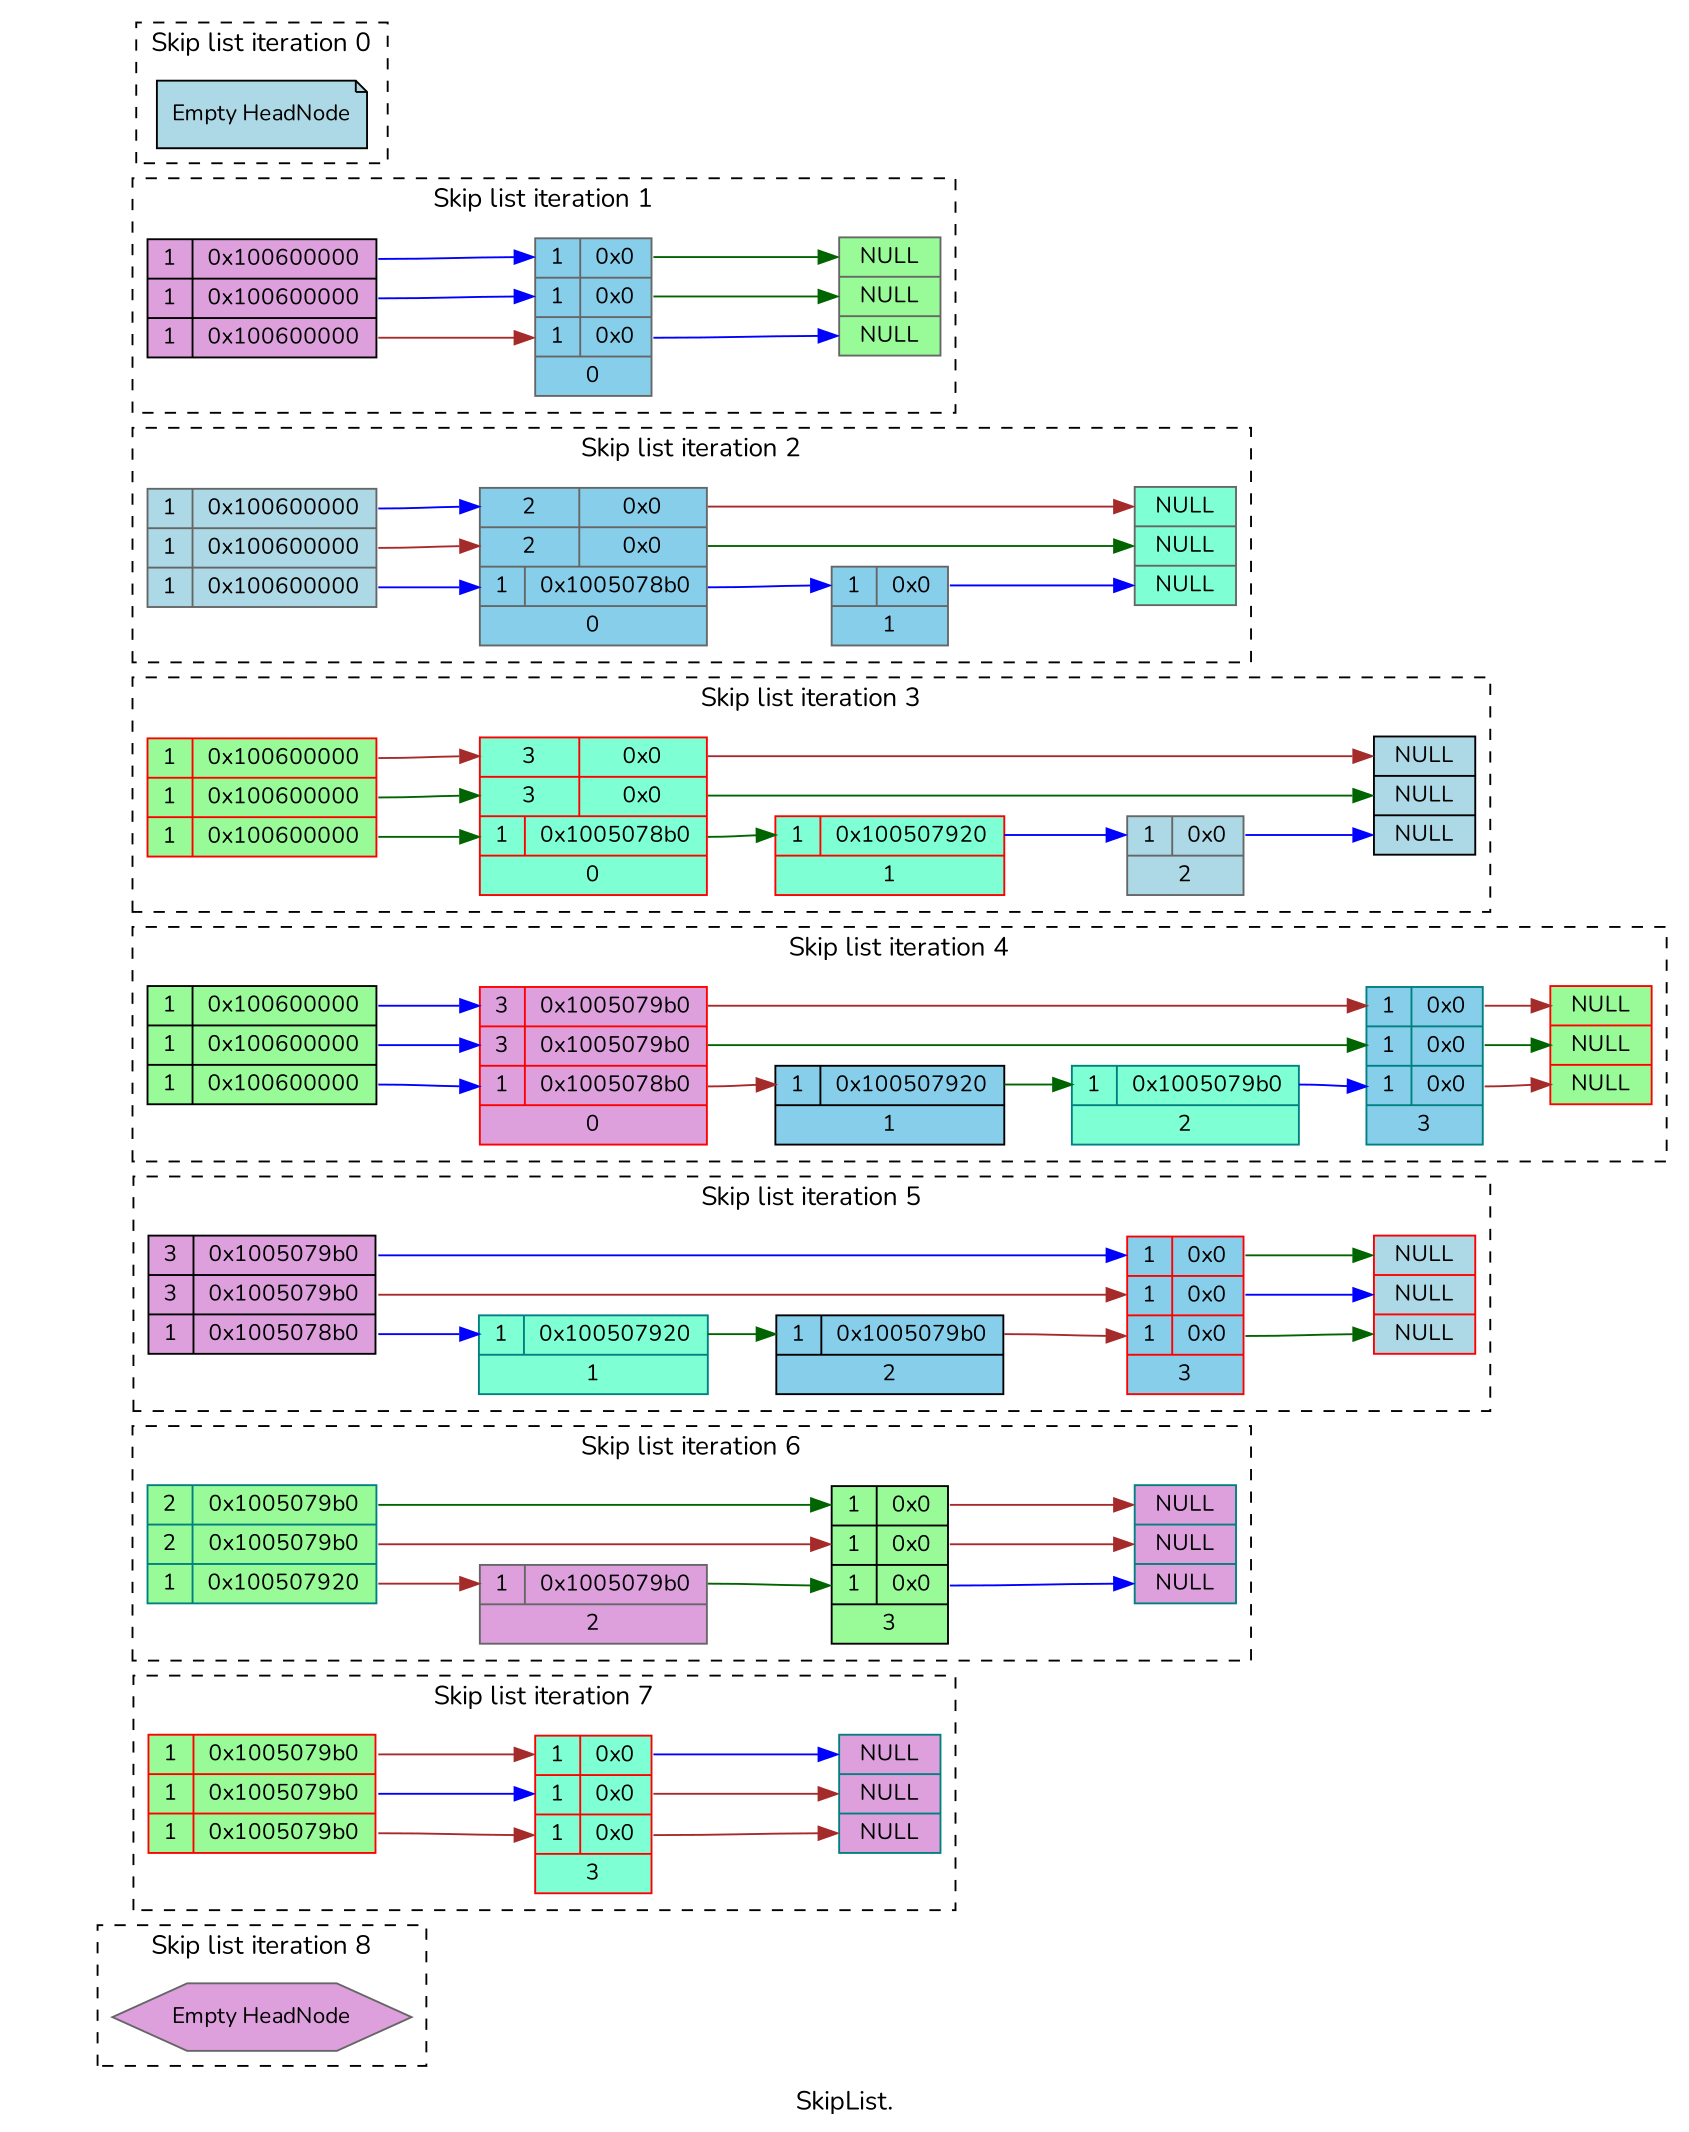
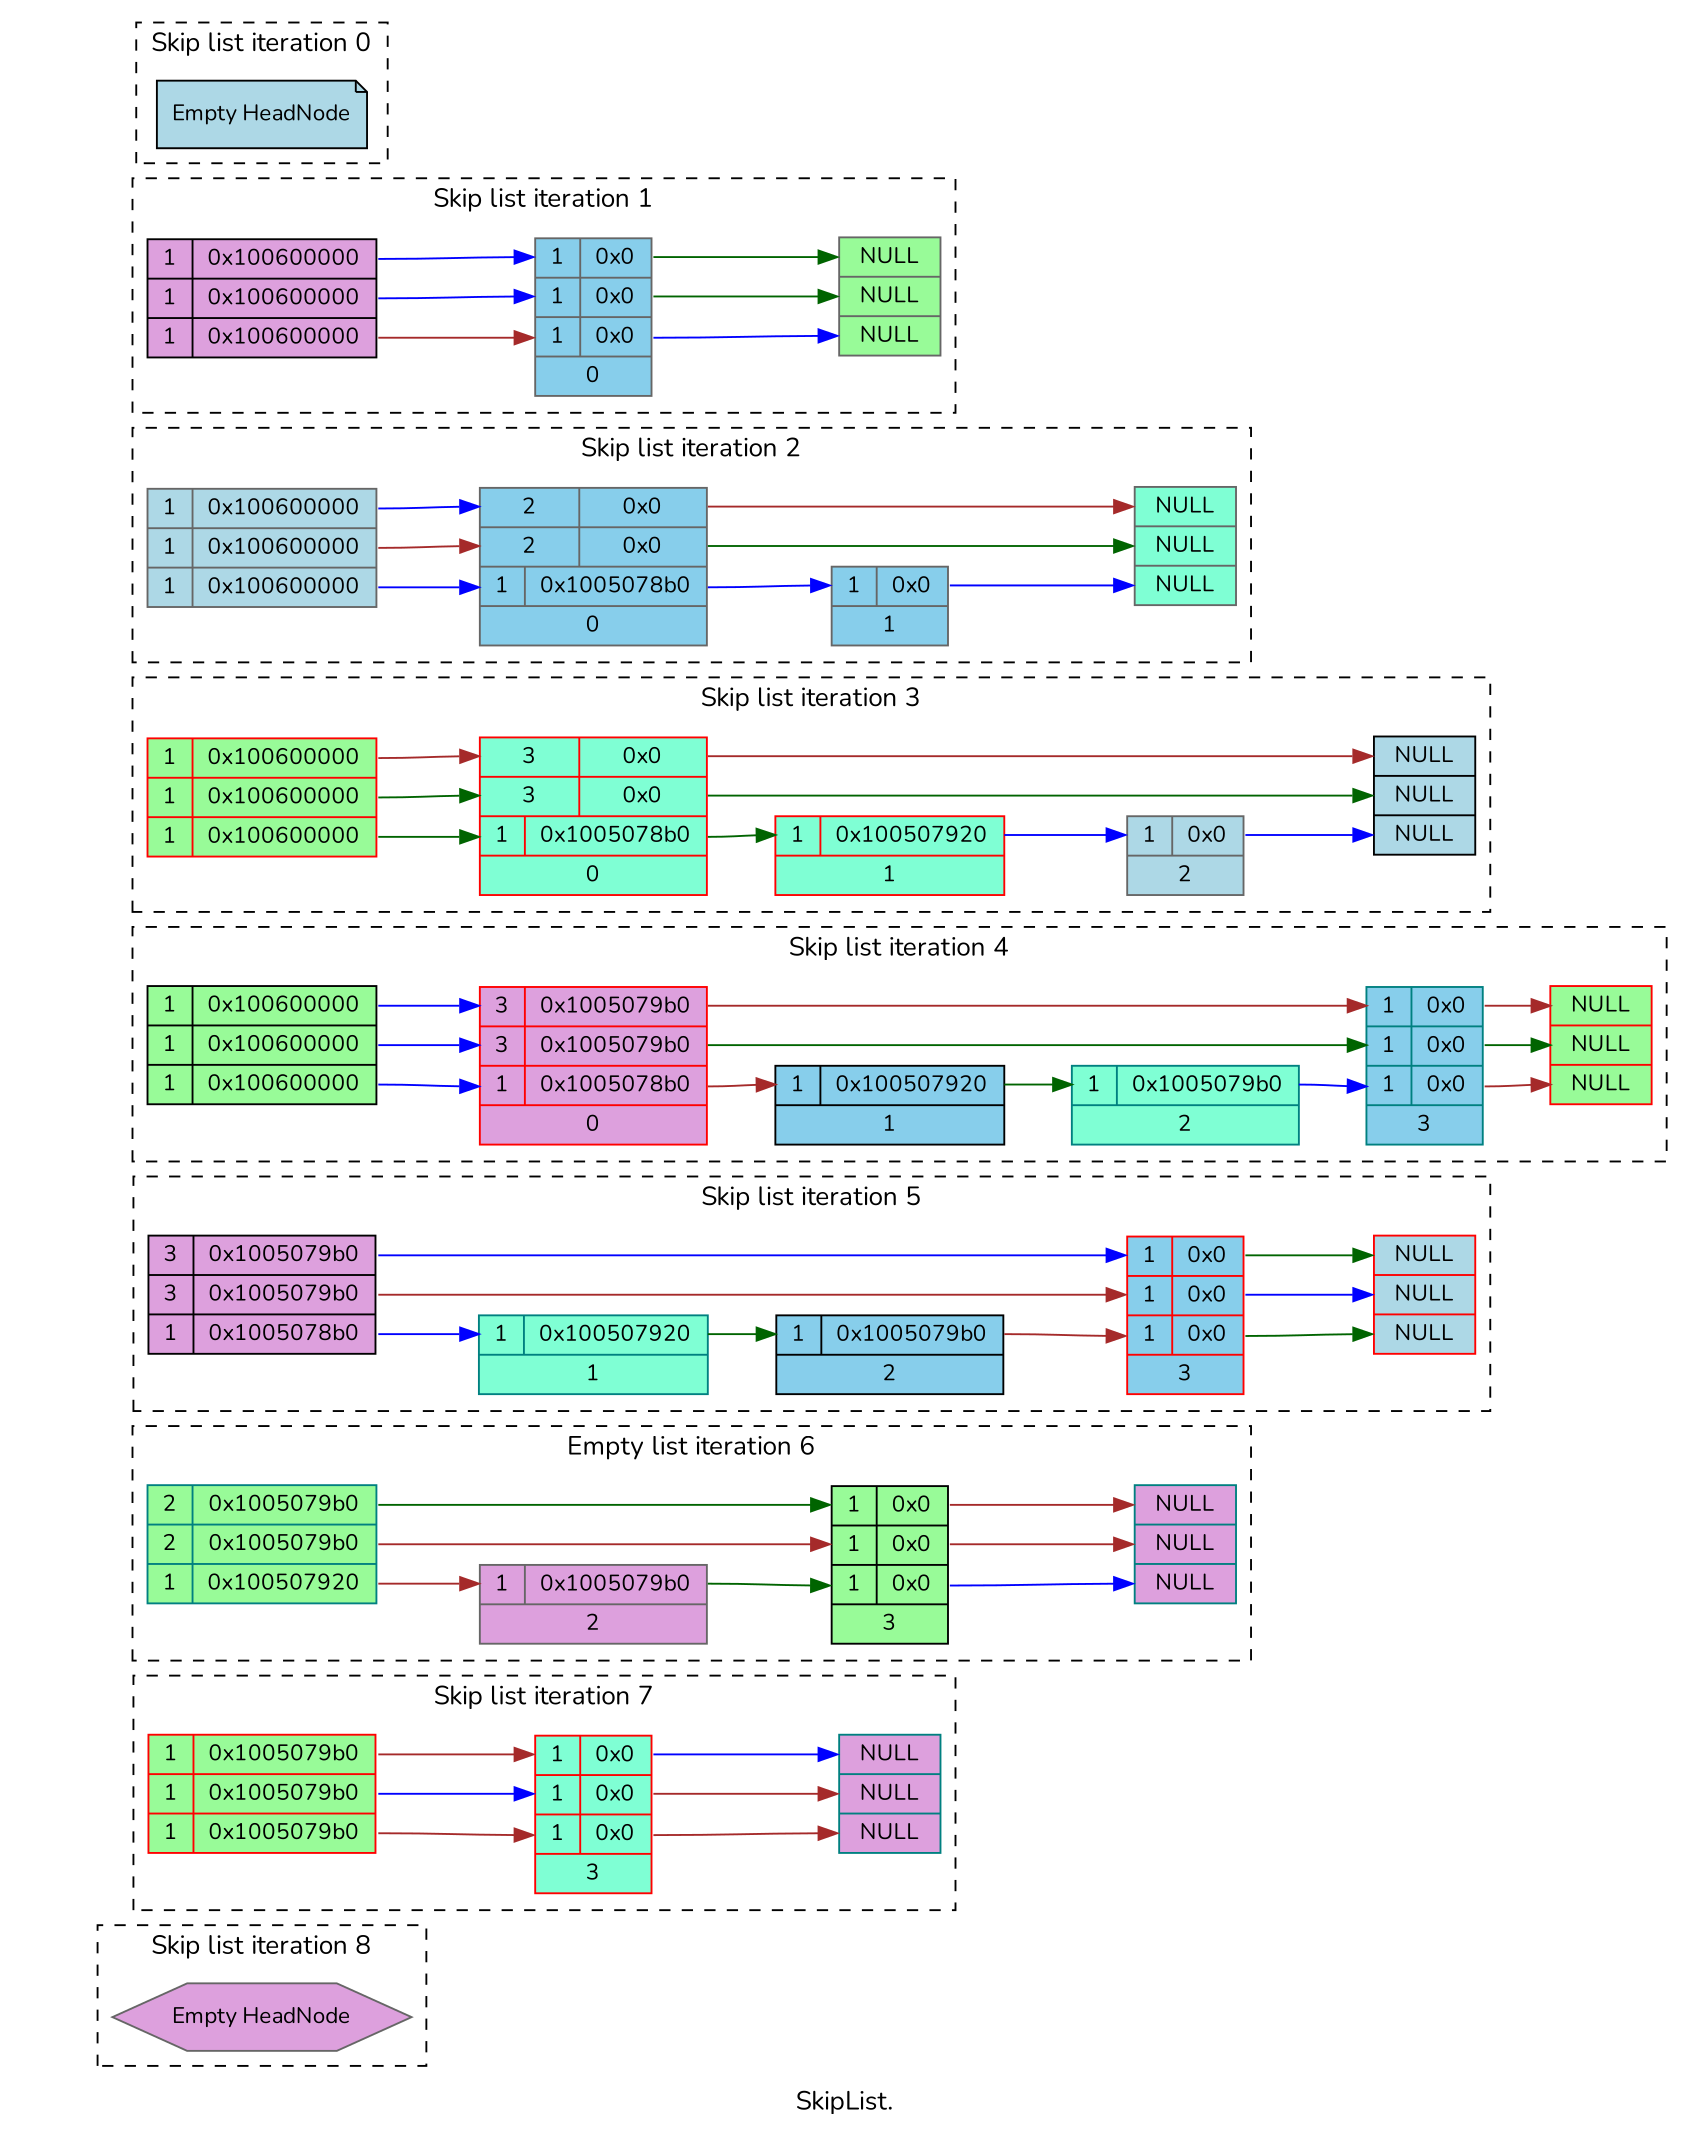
(692, 1448) -> (692, 1448)
